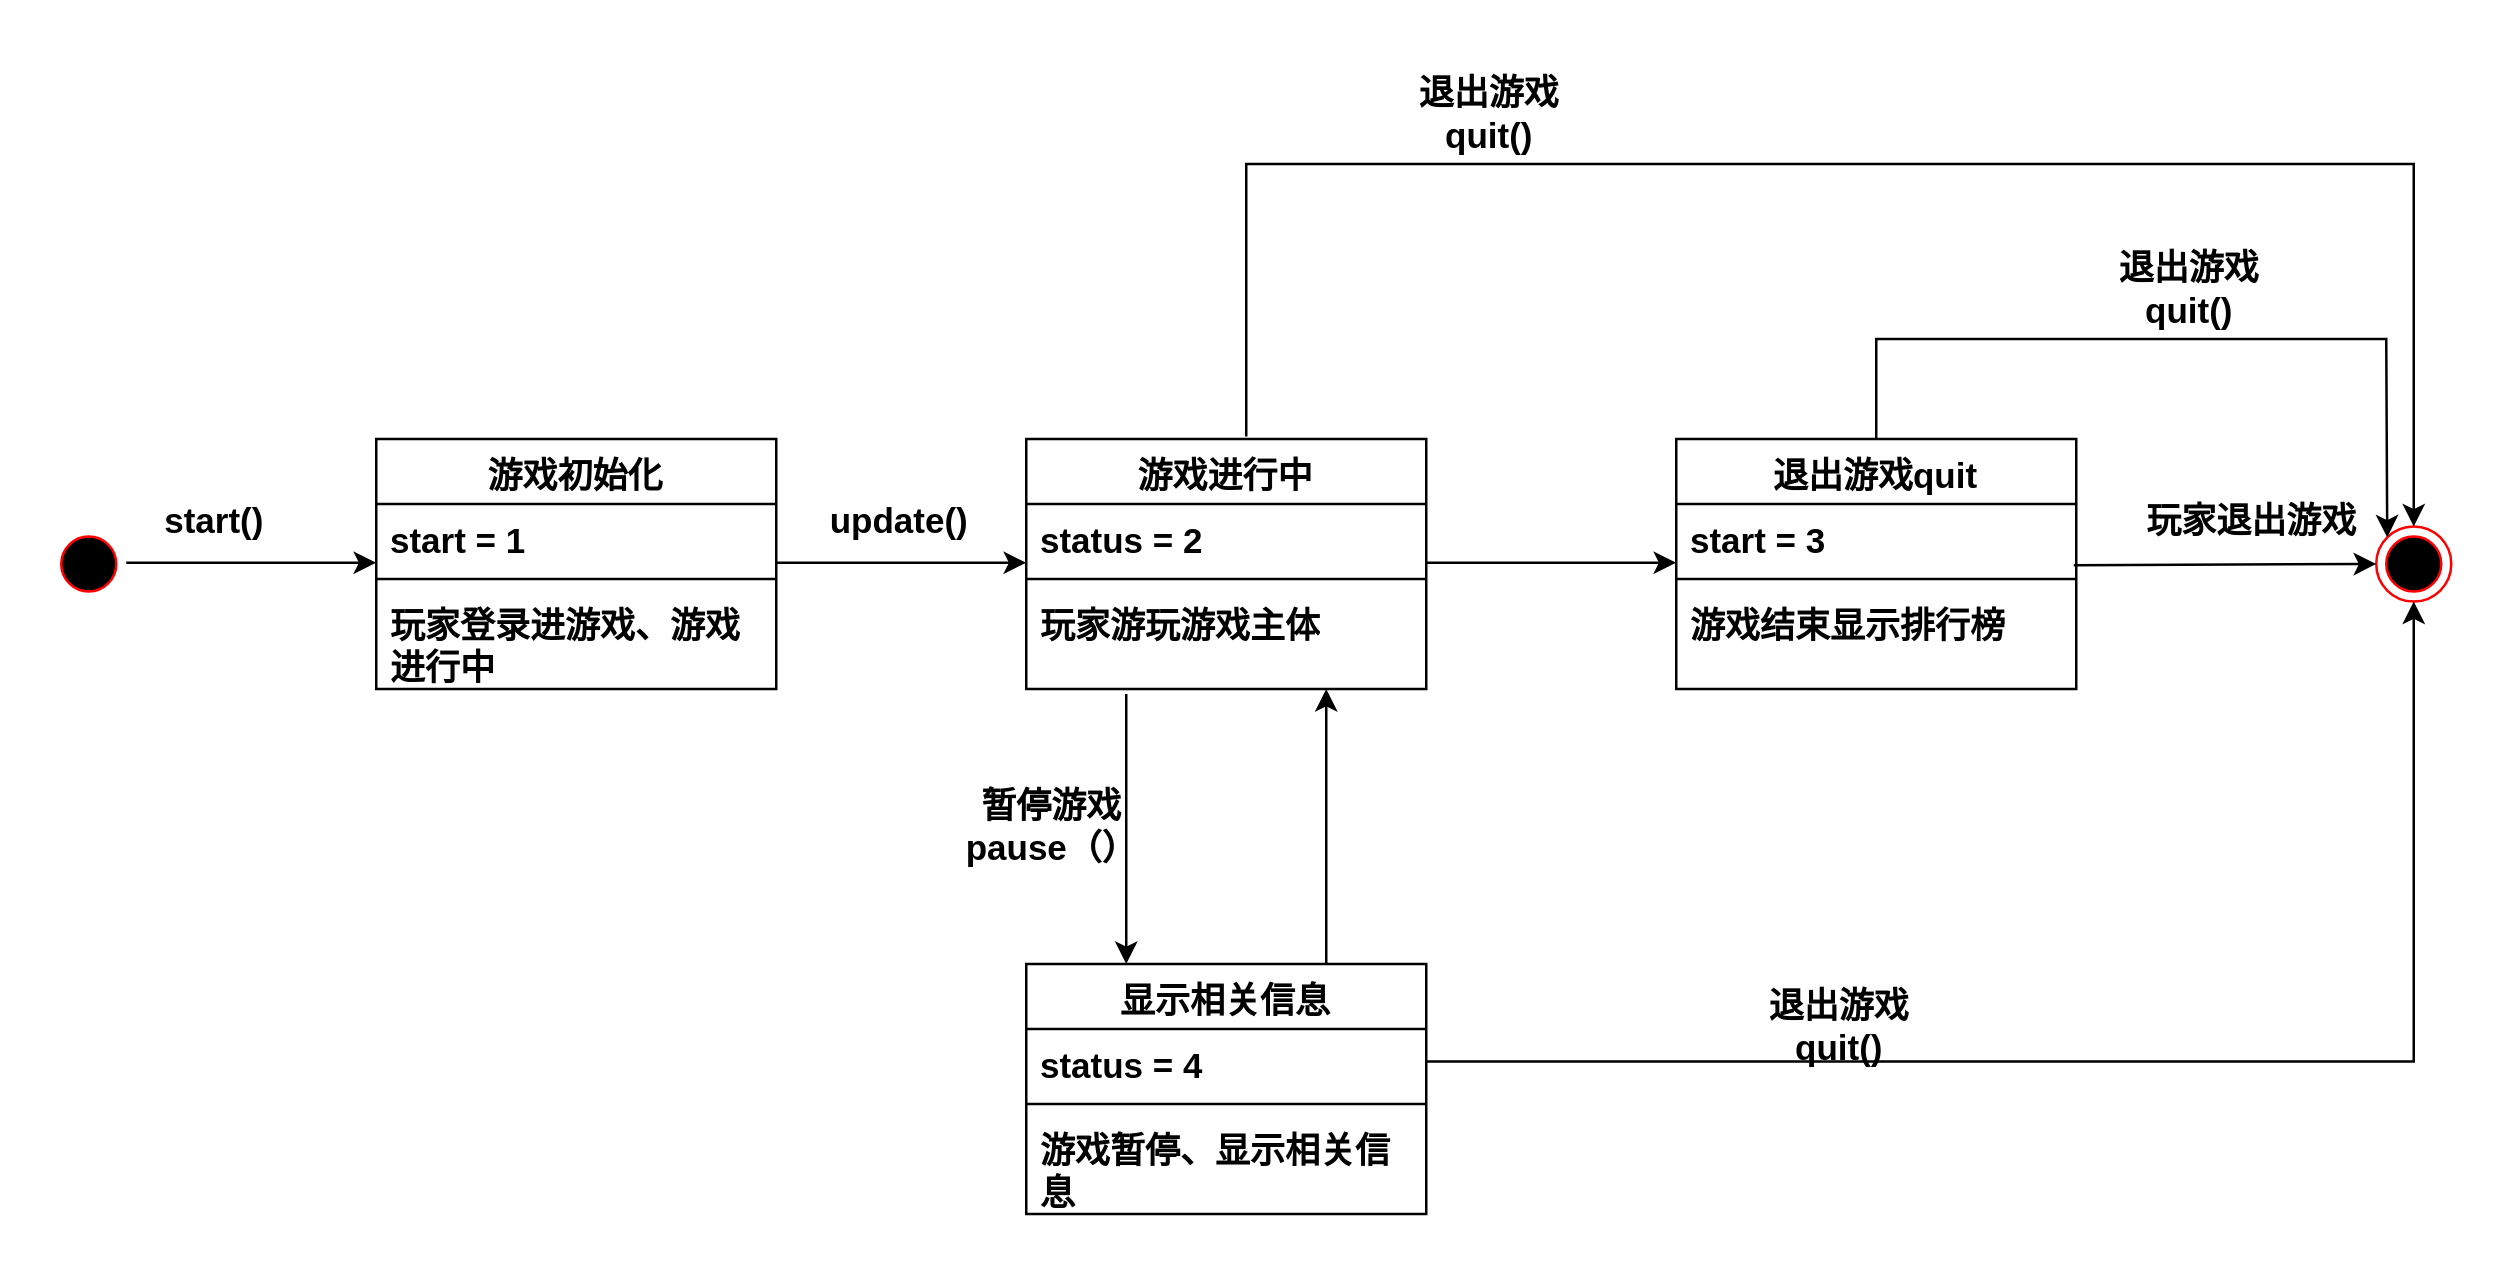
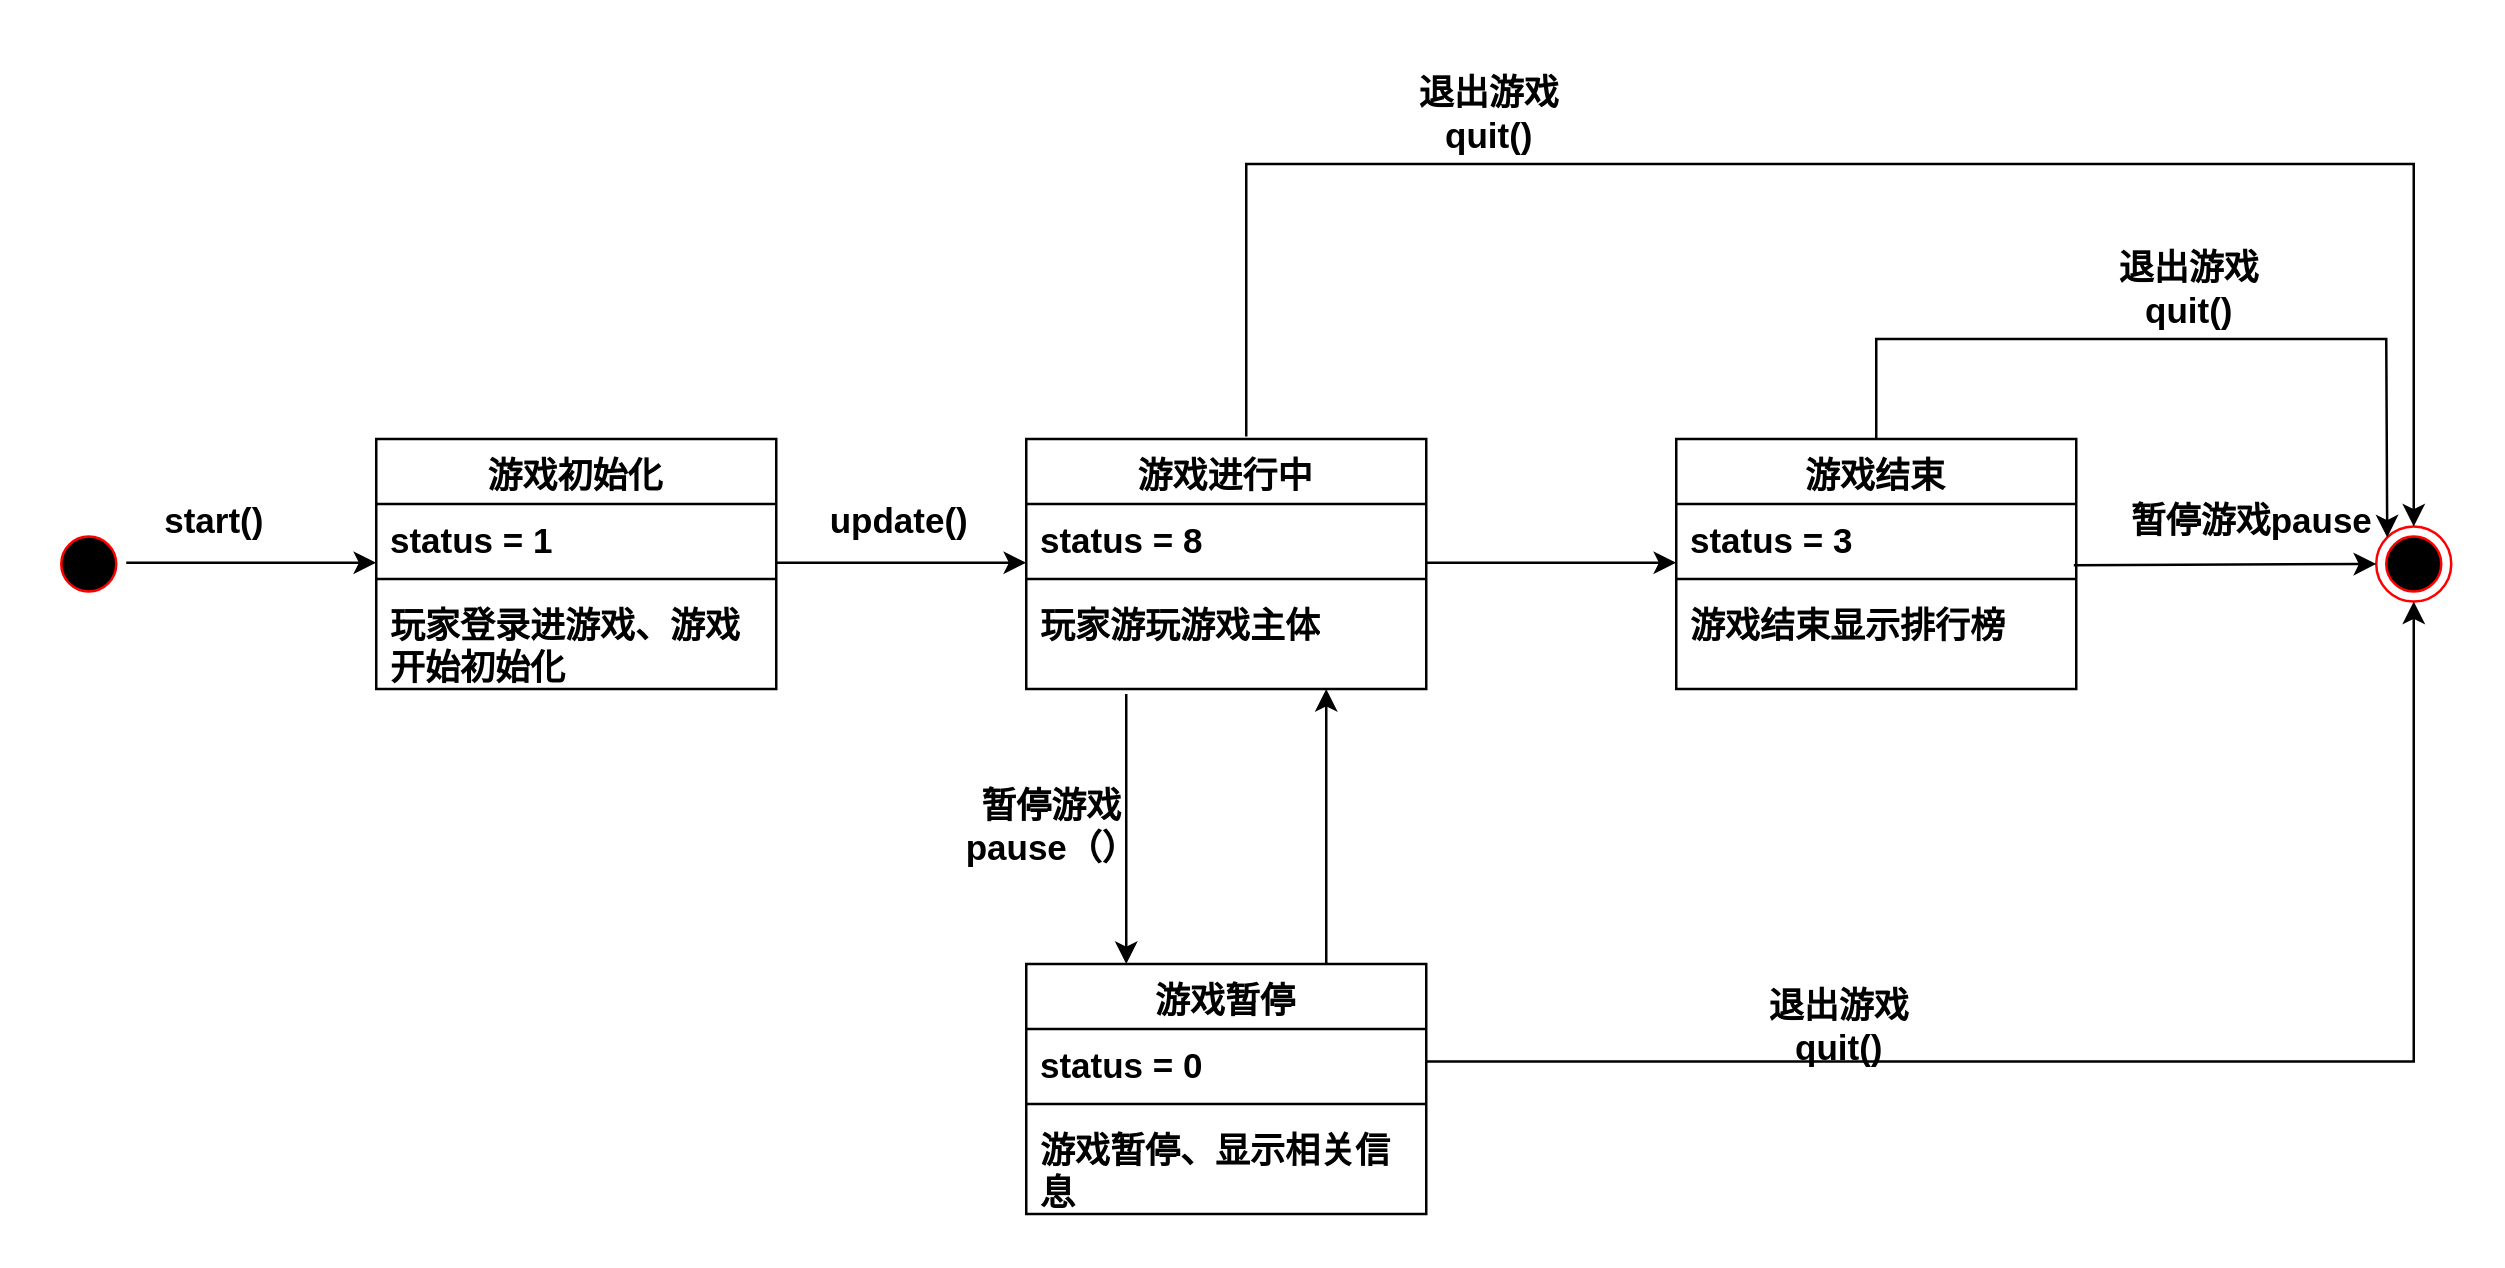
(1876, 477) -> (1876, 477)
(2253, 521) -> (2253, 521)
(470, 542) -> (480, 542)
(1130, 542) -> (1130, 542)
(1770, 542) -> (1780, 542)
(579, 648) -> (579, 648)
(1226, 1002) -> (1226, 1002)
(1130, 1067) -> (1130, 1067)
